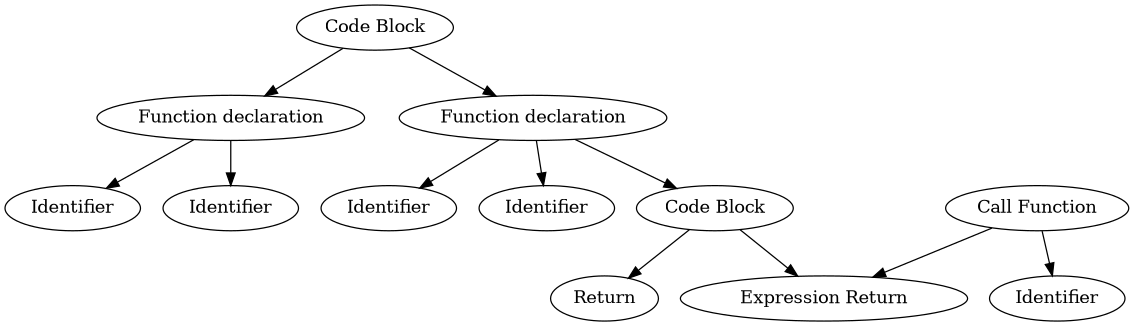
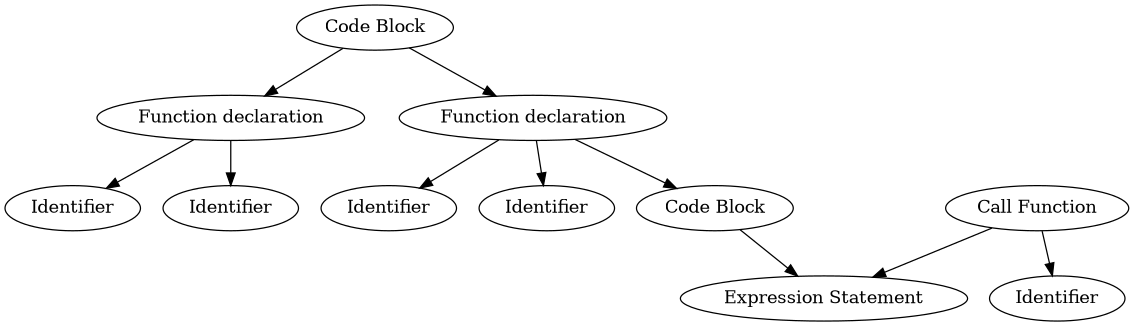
(605, 298) -> none
(824, 298) -> (824, 298)
